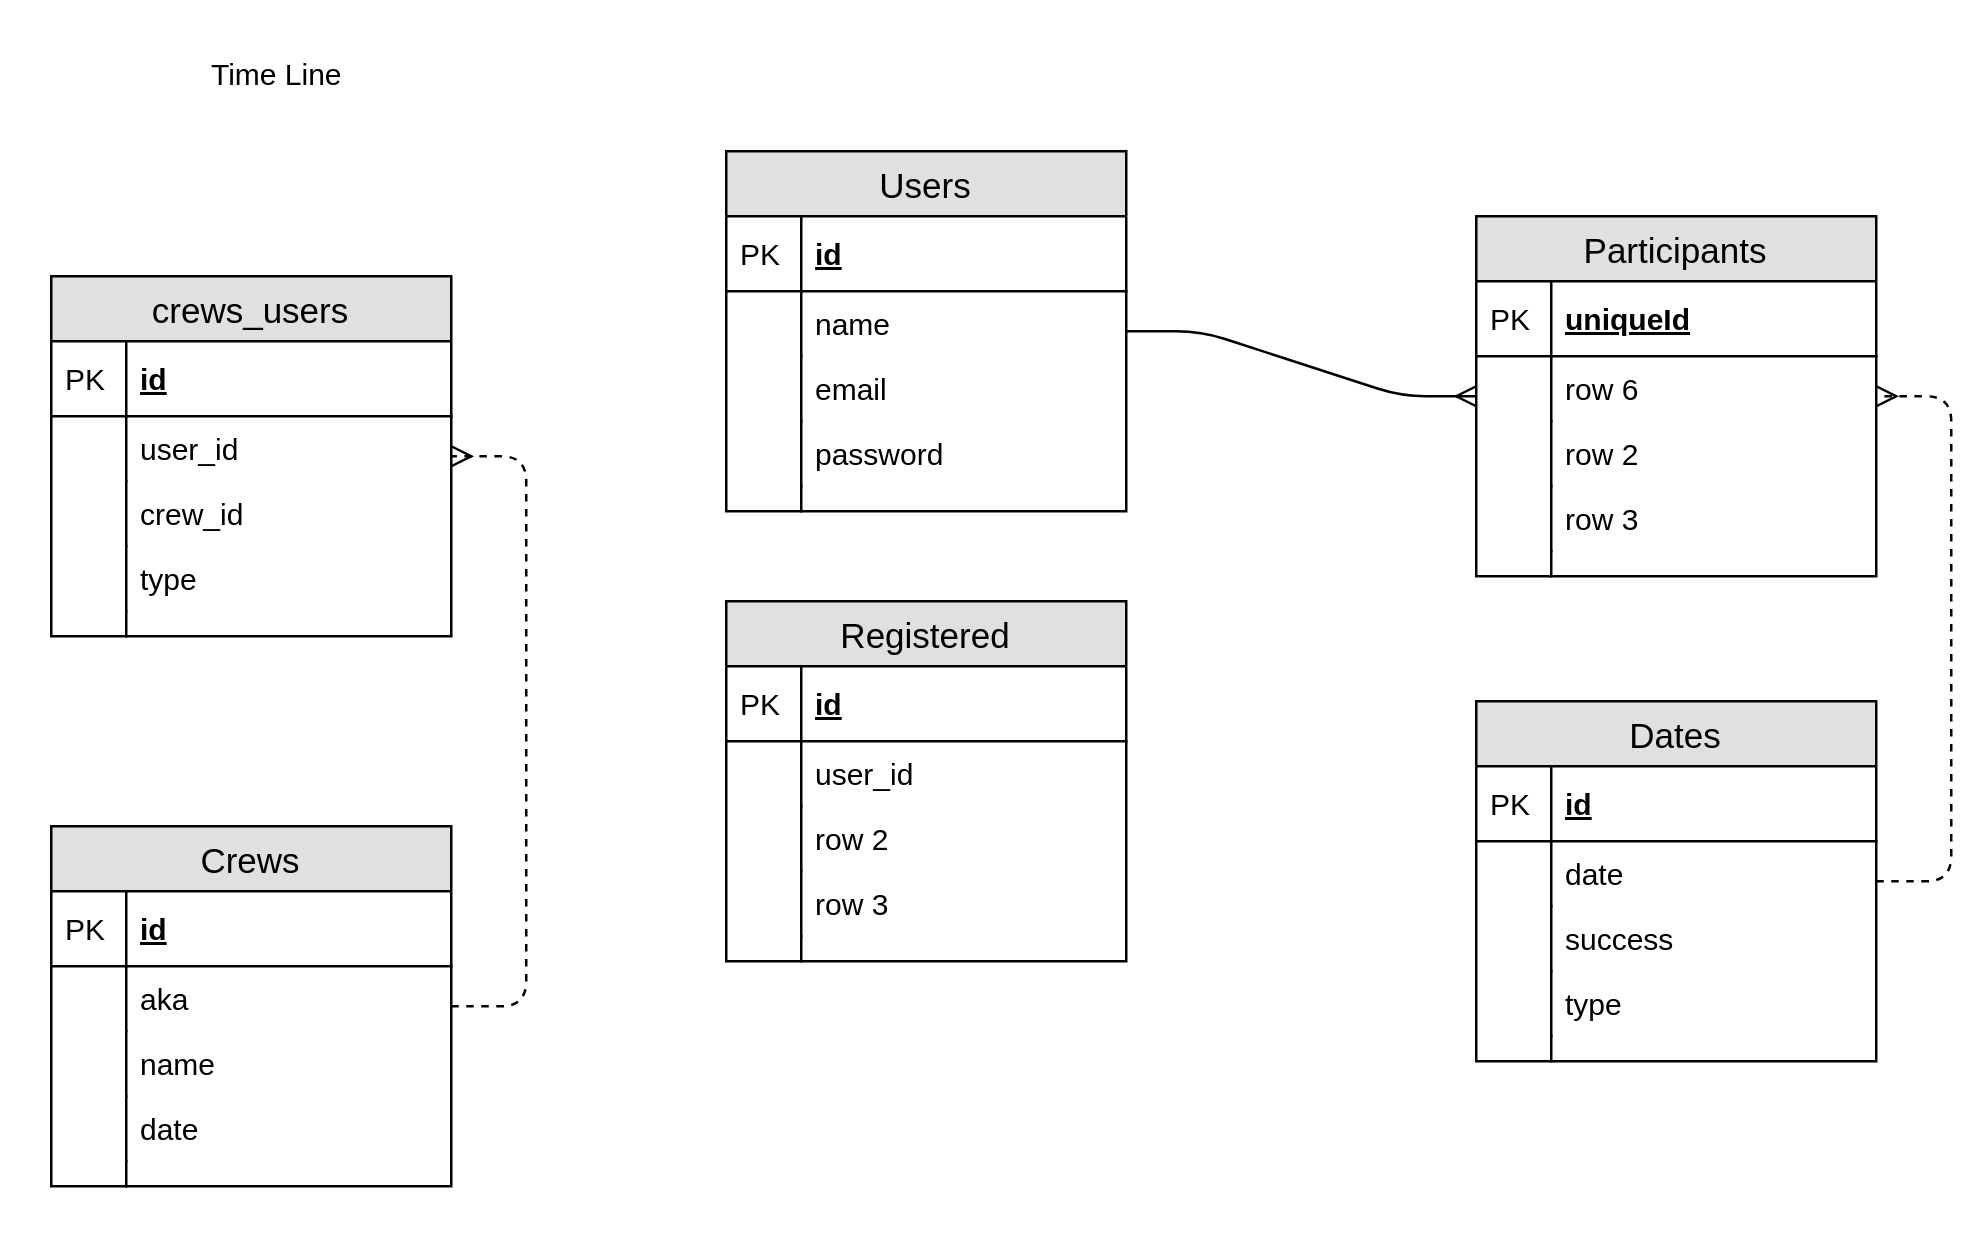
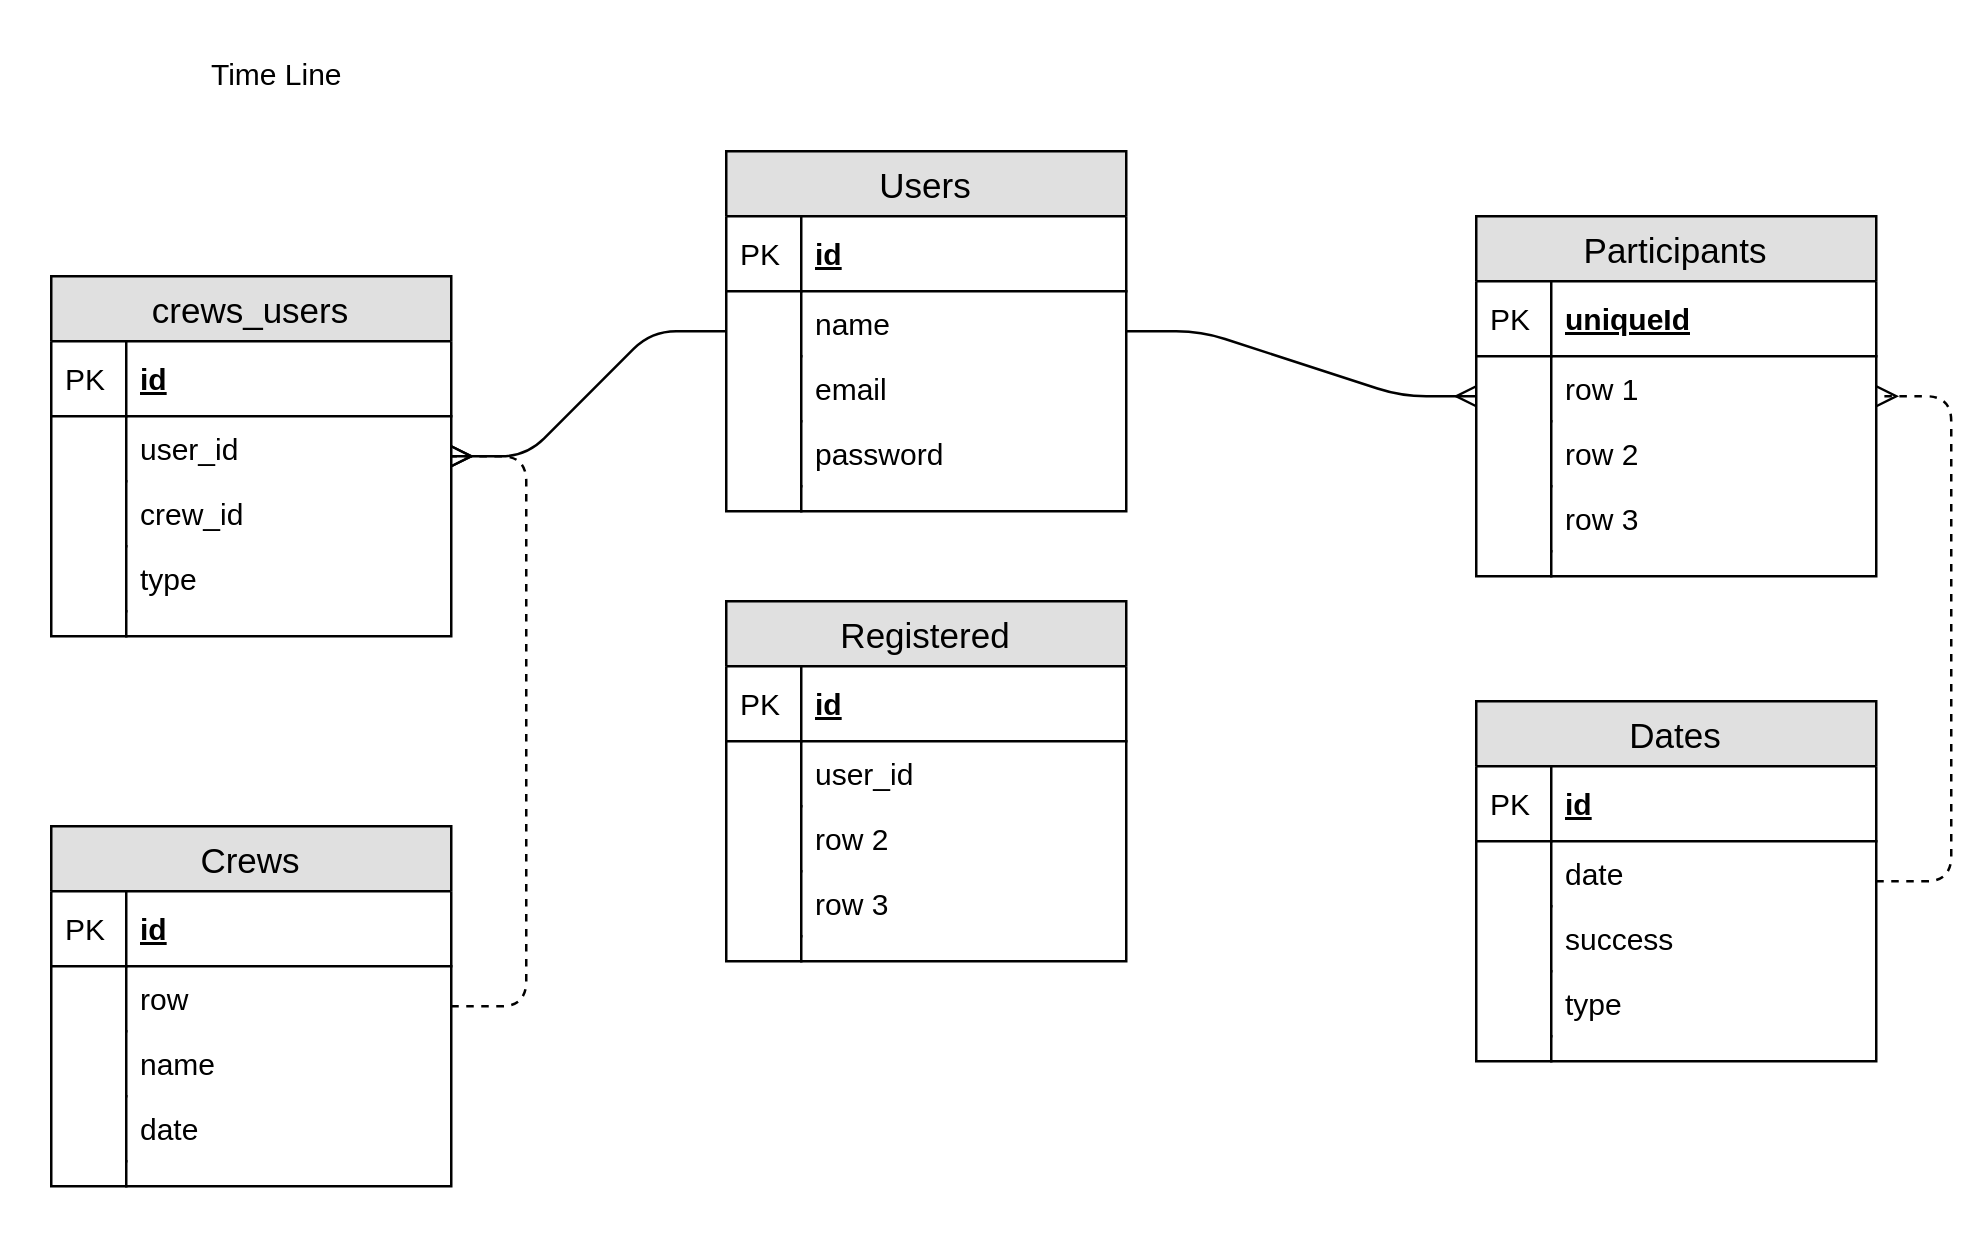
none -> (612, 371)
(1603, 390) -> (1603, 390)
(165, 1000) -> (165, 1000)
